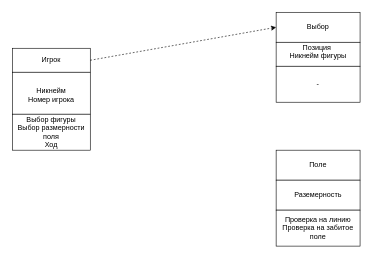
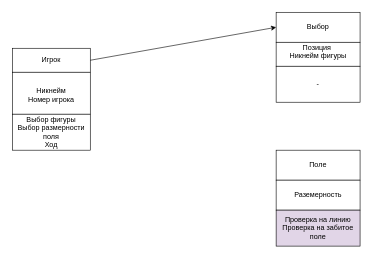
(181, 44) -> (181, 44)
(318, 228) -> (318, 228)
